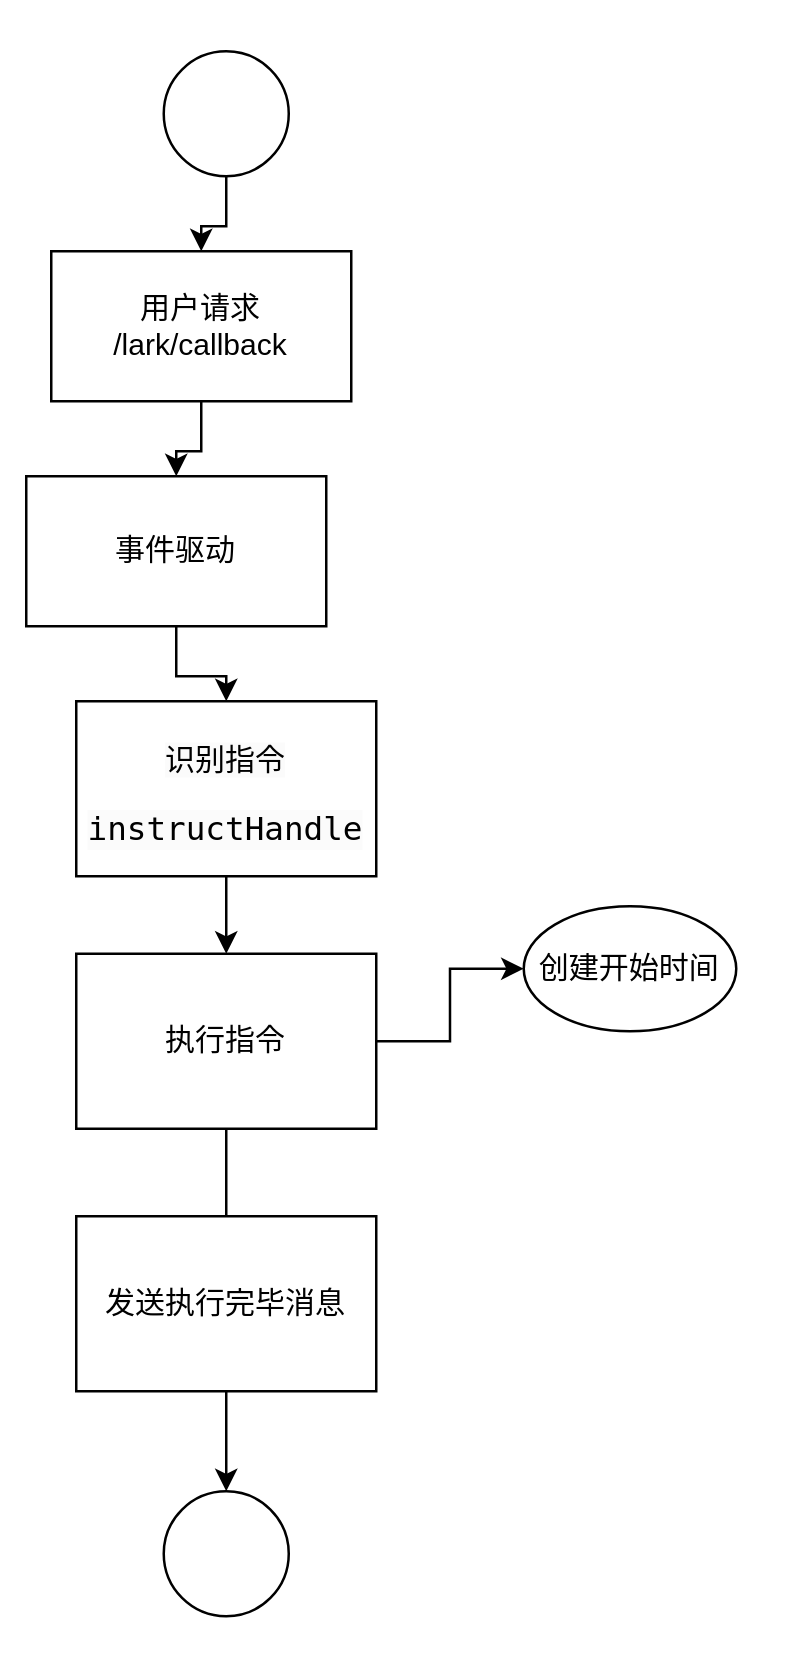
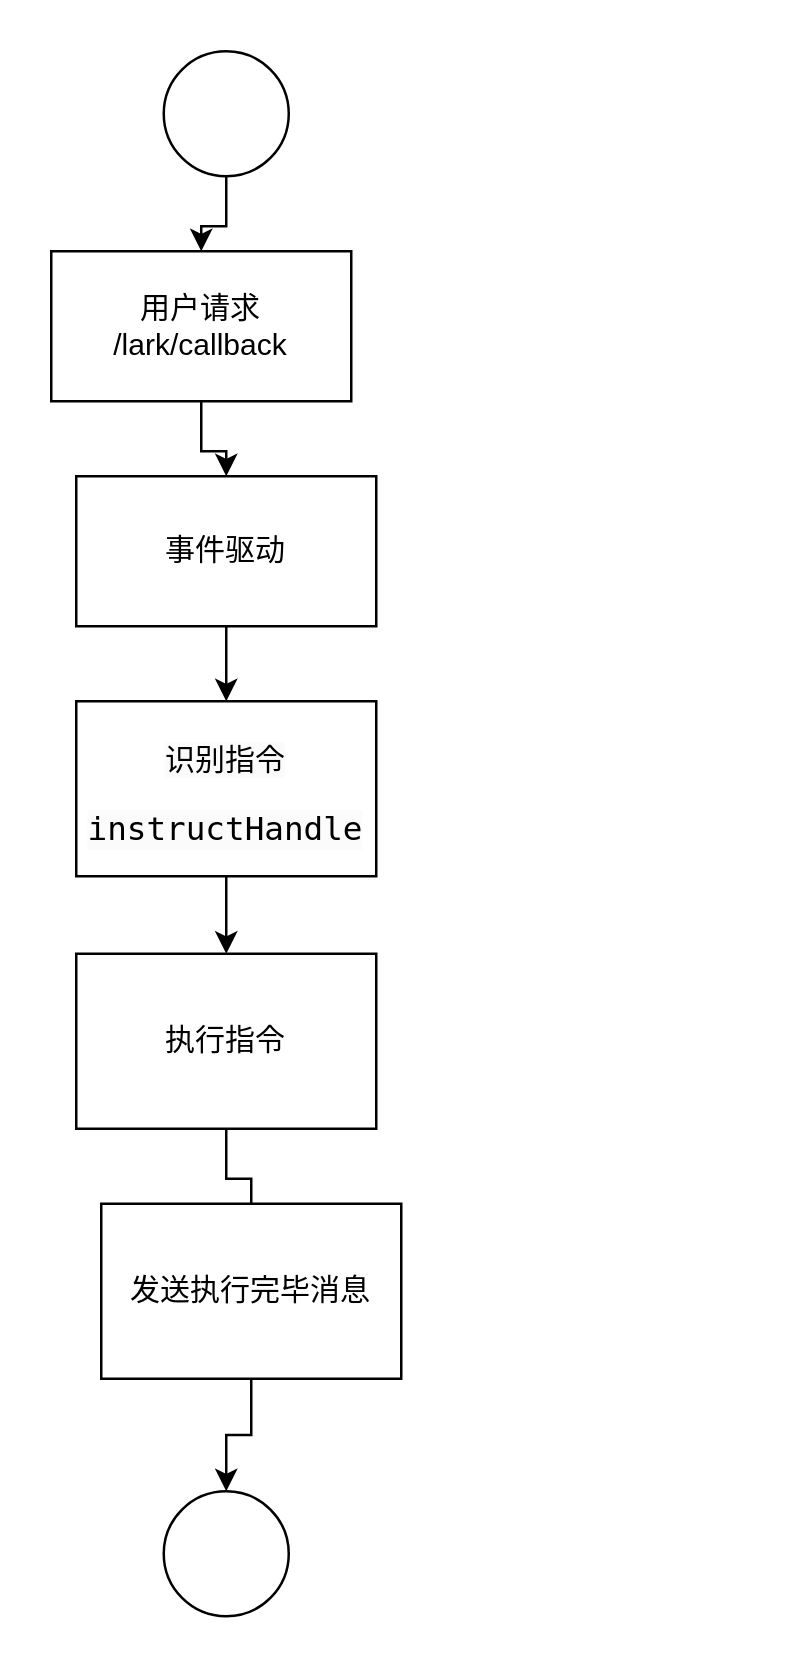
(176, 551) -> (226, 551)
(630, 969) -> none
(450, 1013) -> none
(226, 1304) -> (251, 1291)
